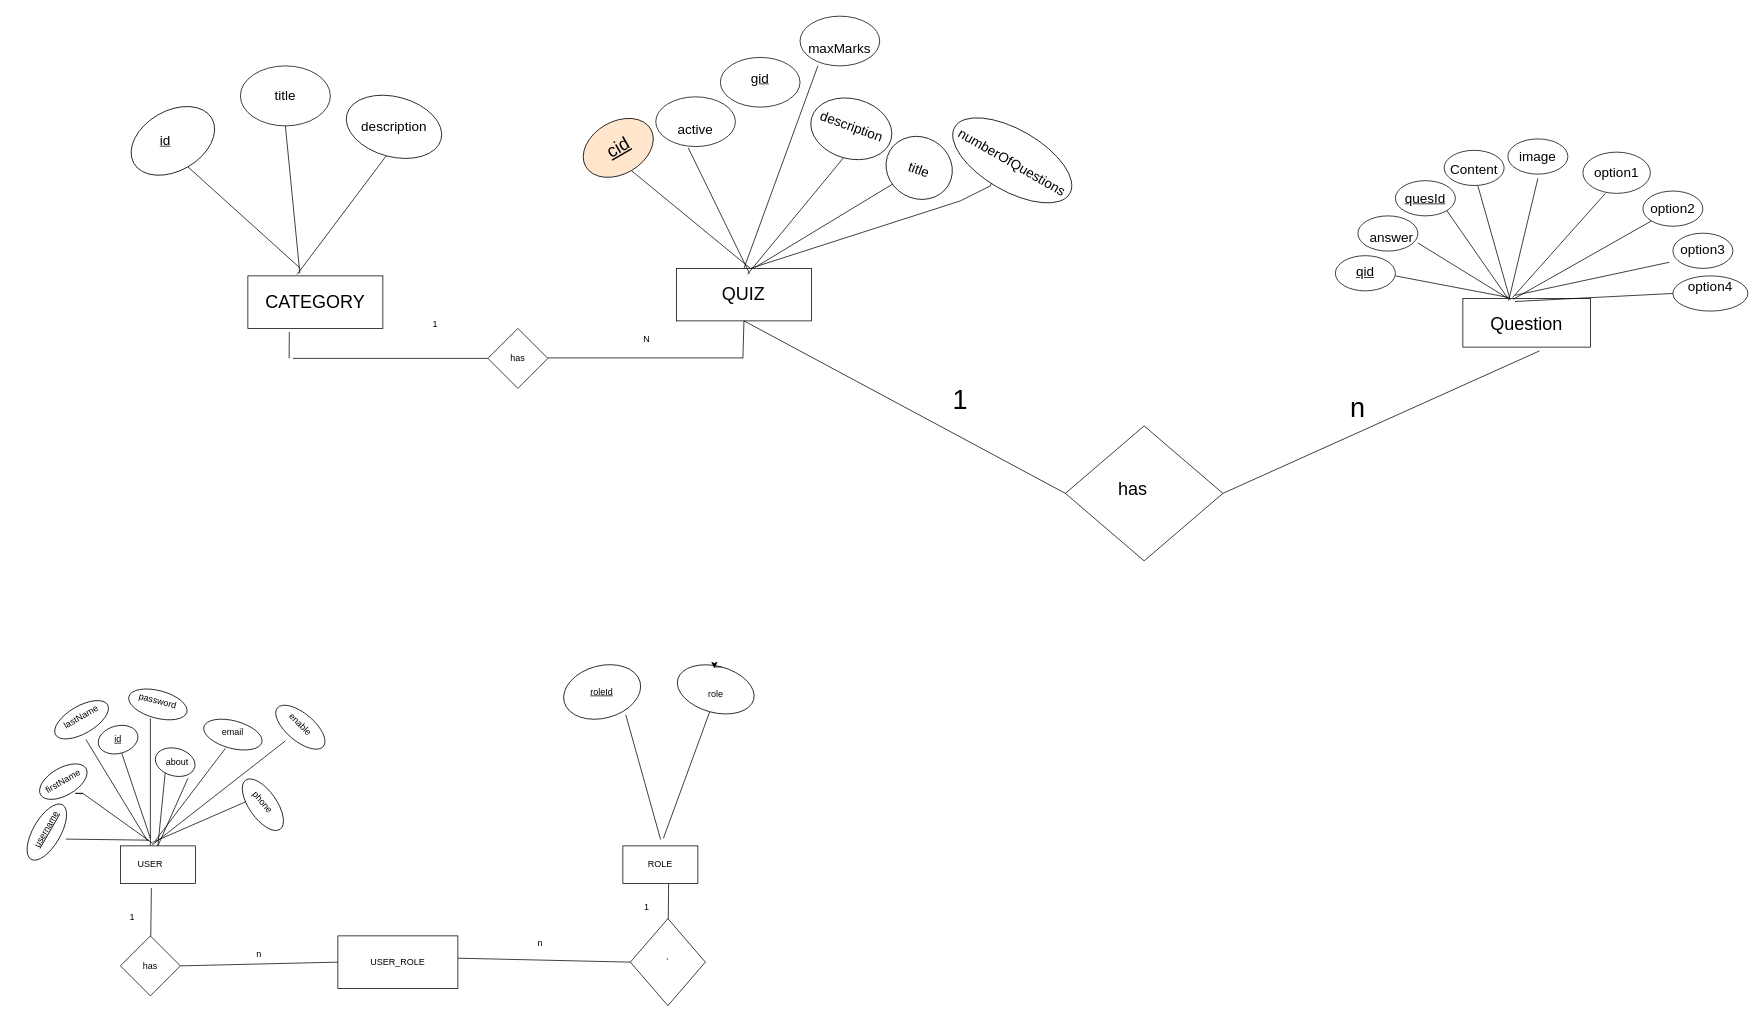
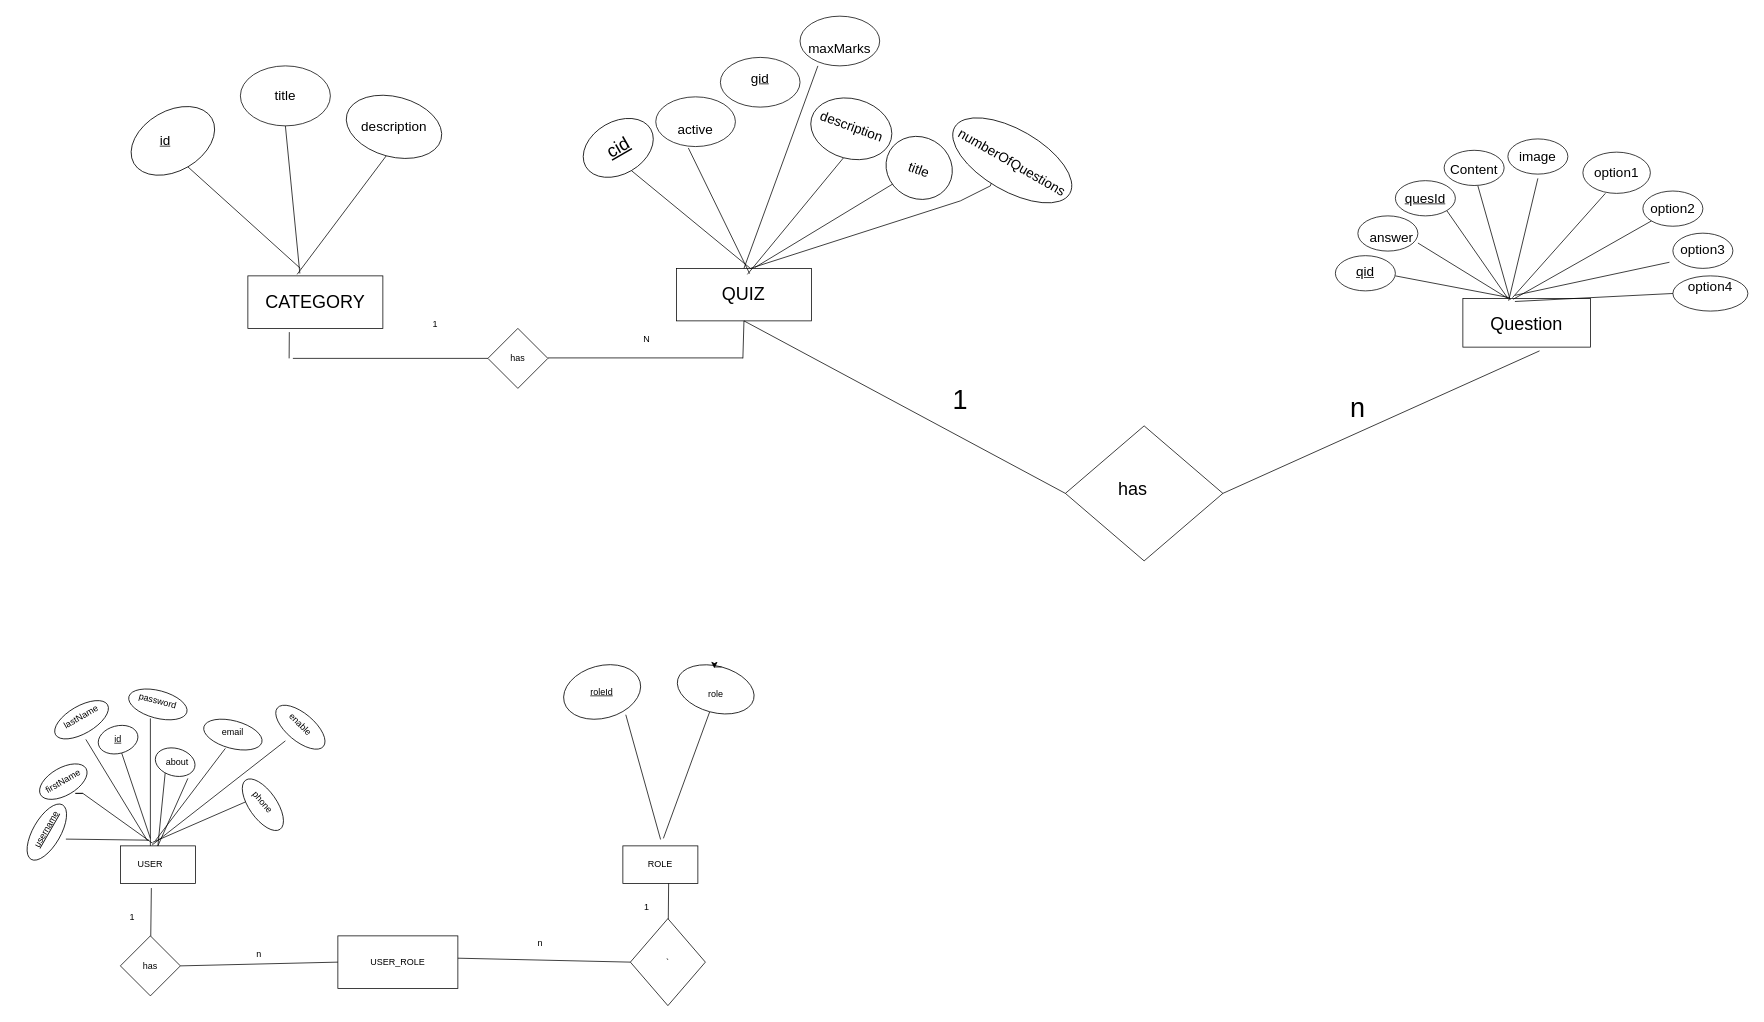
(618, 148) -> (618, 148)
